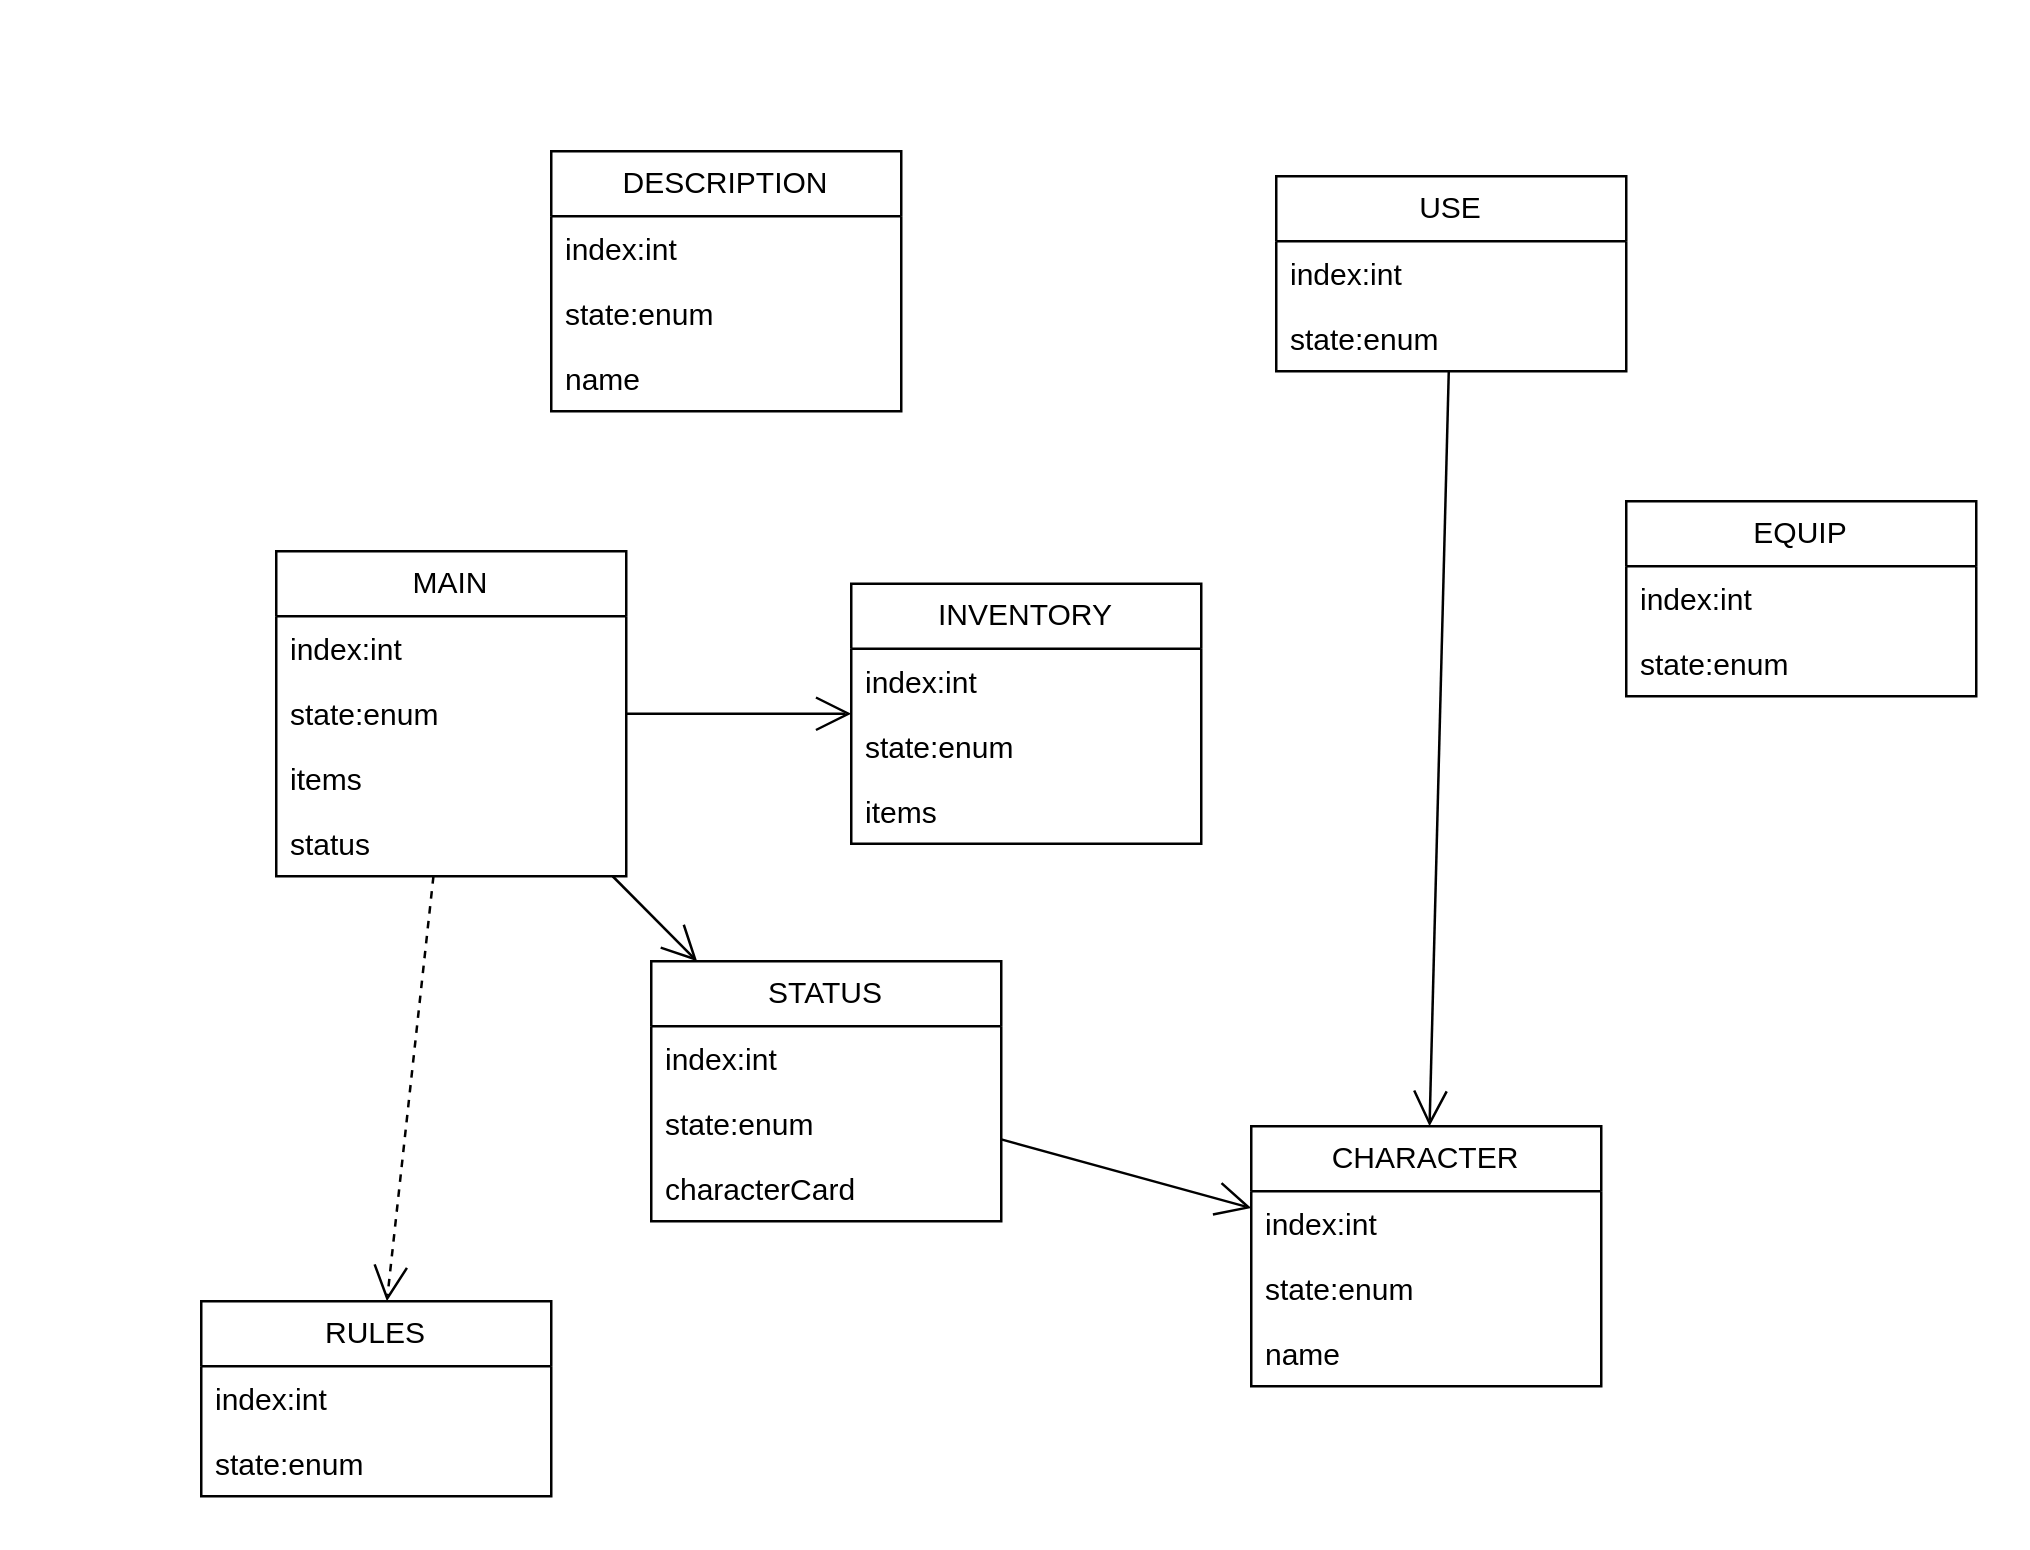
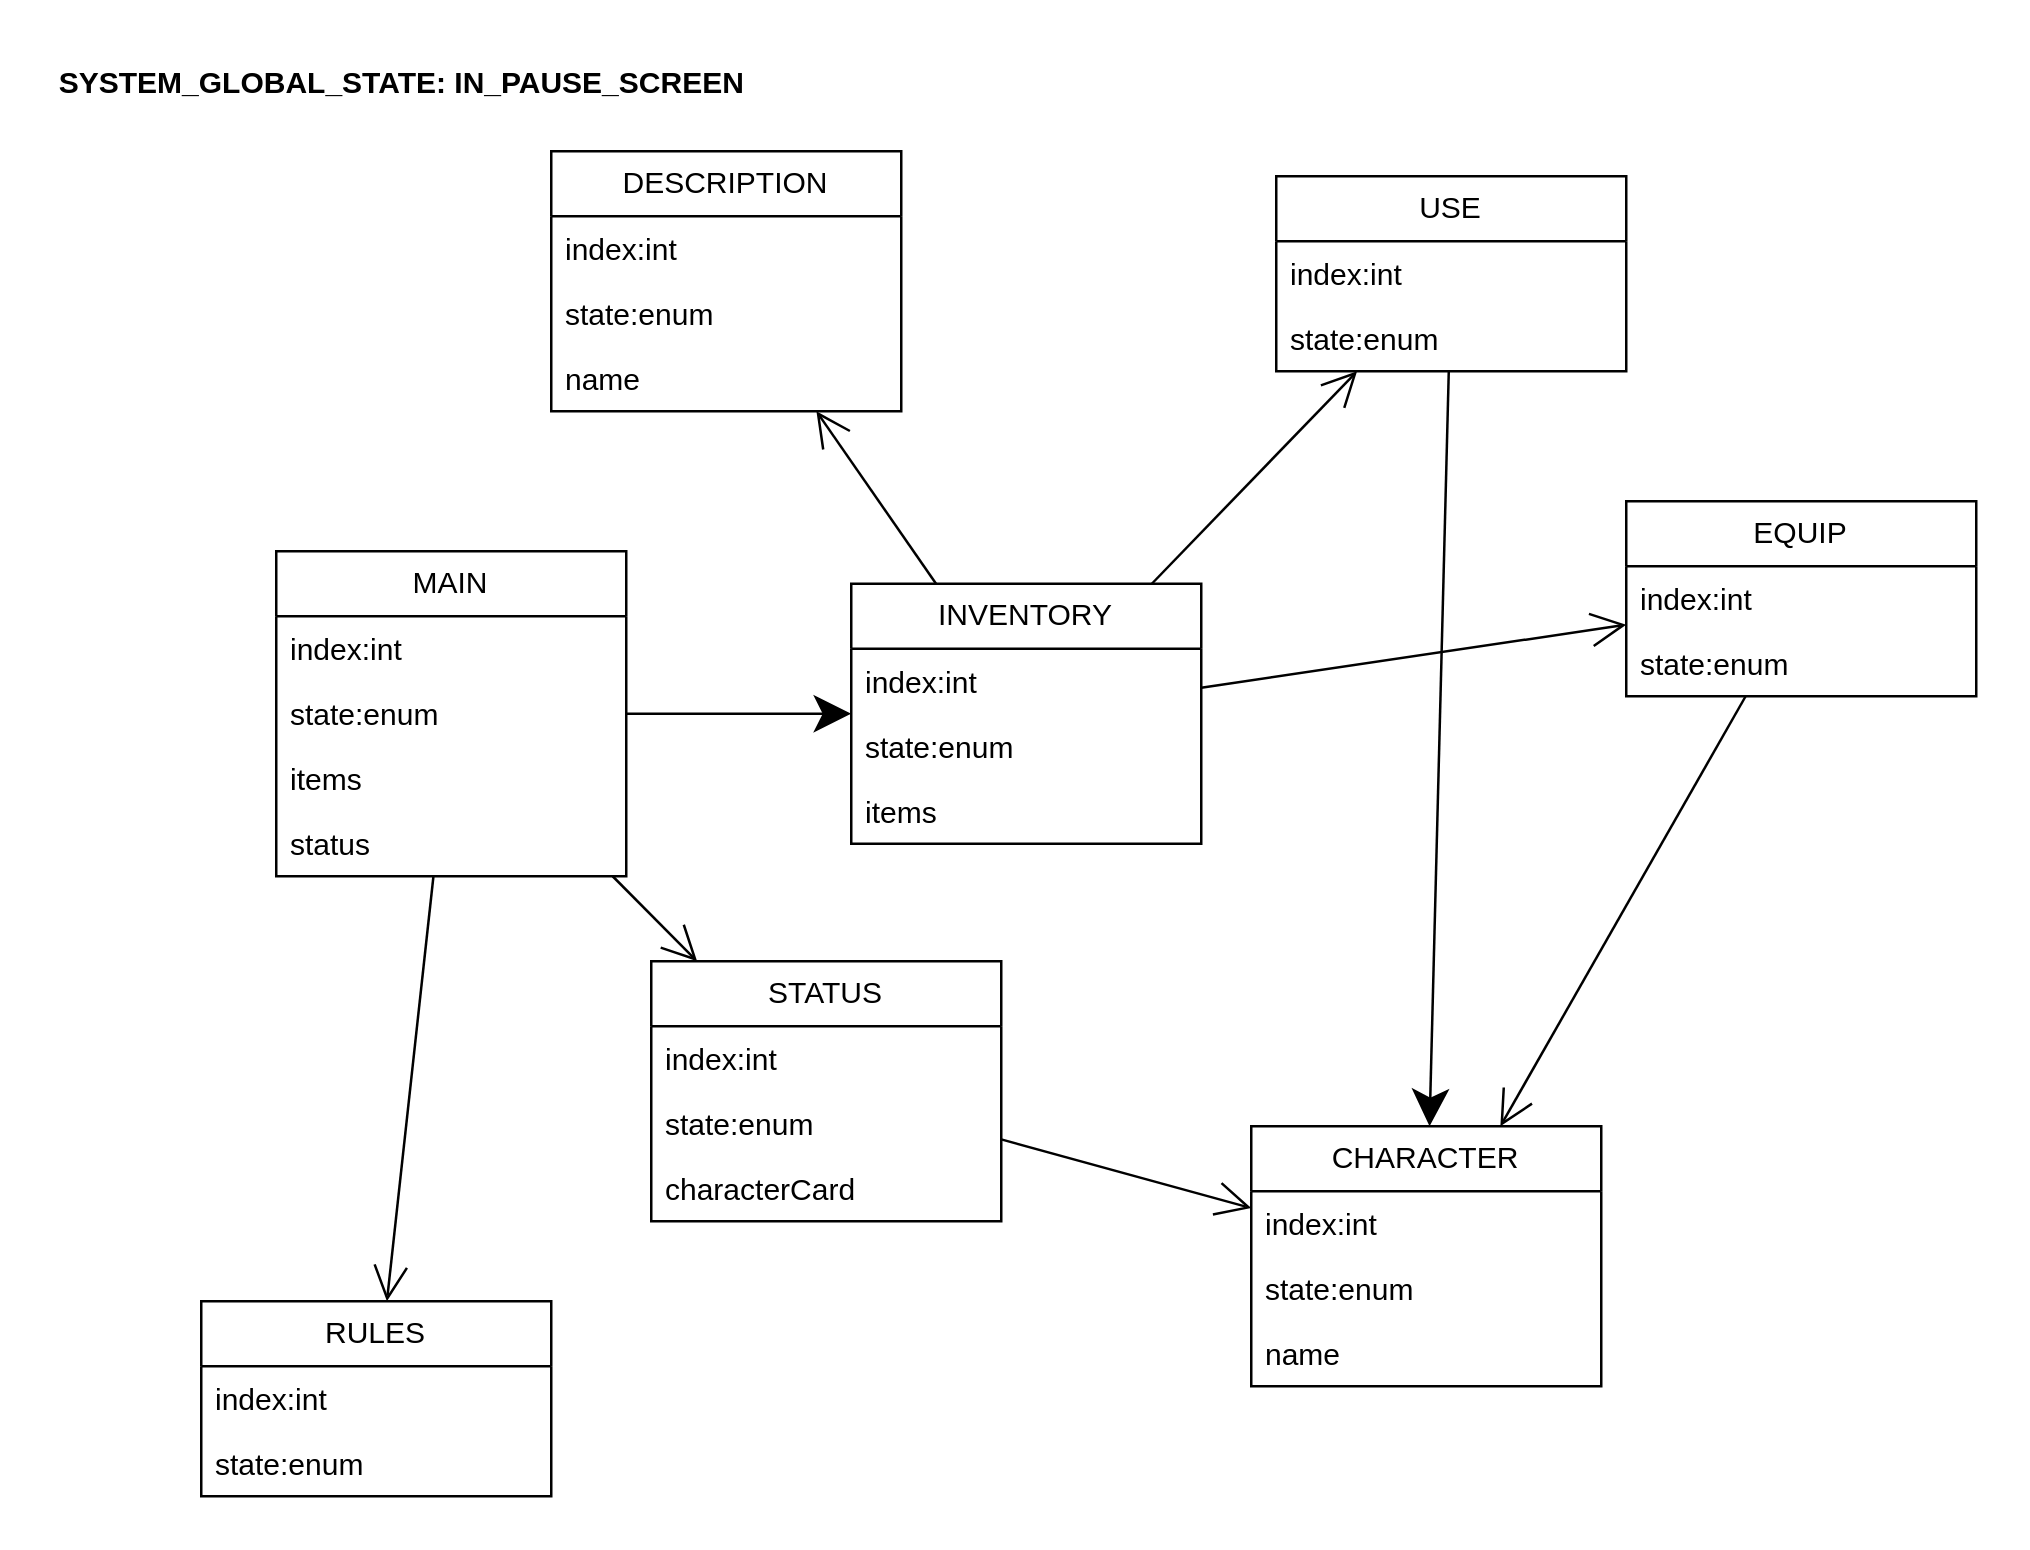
none -> (401, 84)
none -> (1254, 478)
none -> (876, 497)
none -> (1319, 670)
(831, 714) -> (821, 714)
none -> (1625, 908)
(410, 1086) -> (410, 1086)
(1430, 1106) -> (1430, 1097)
